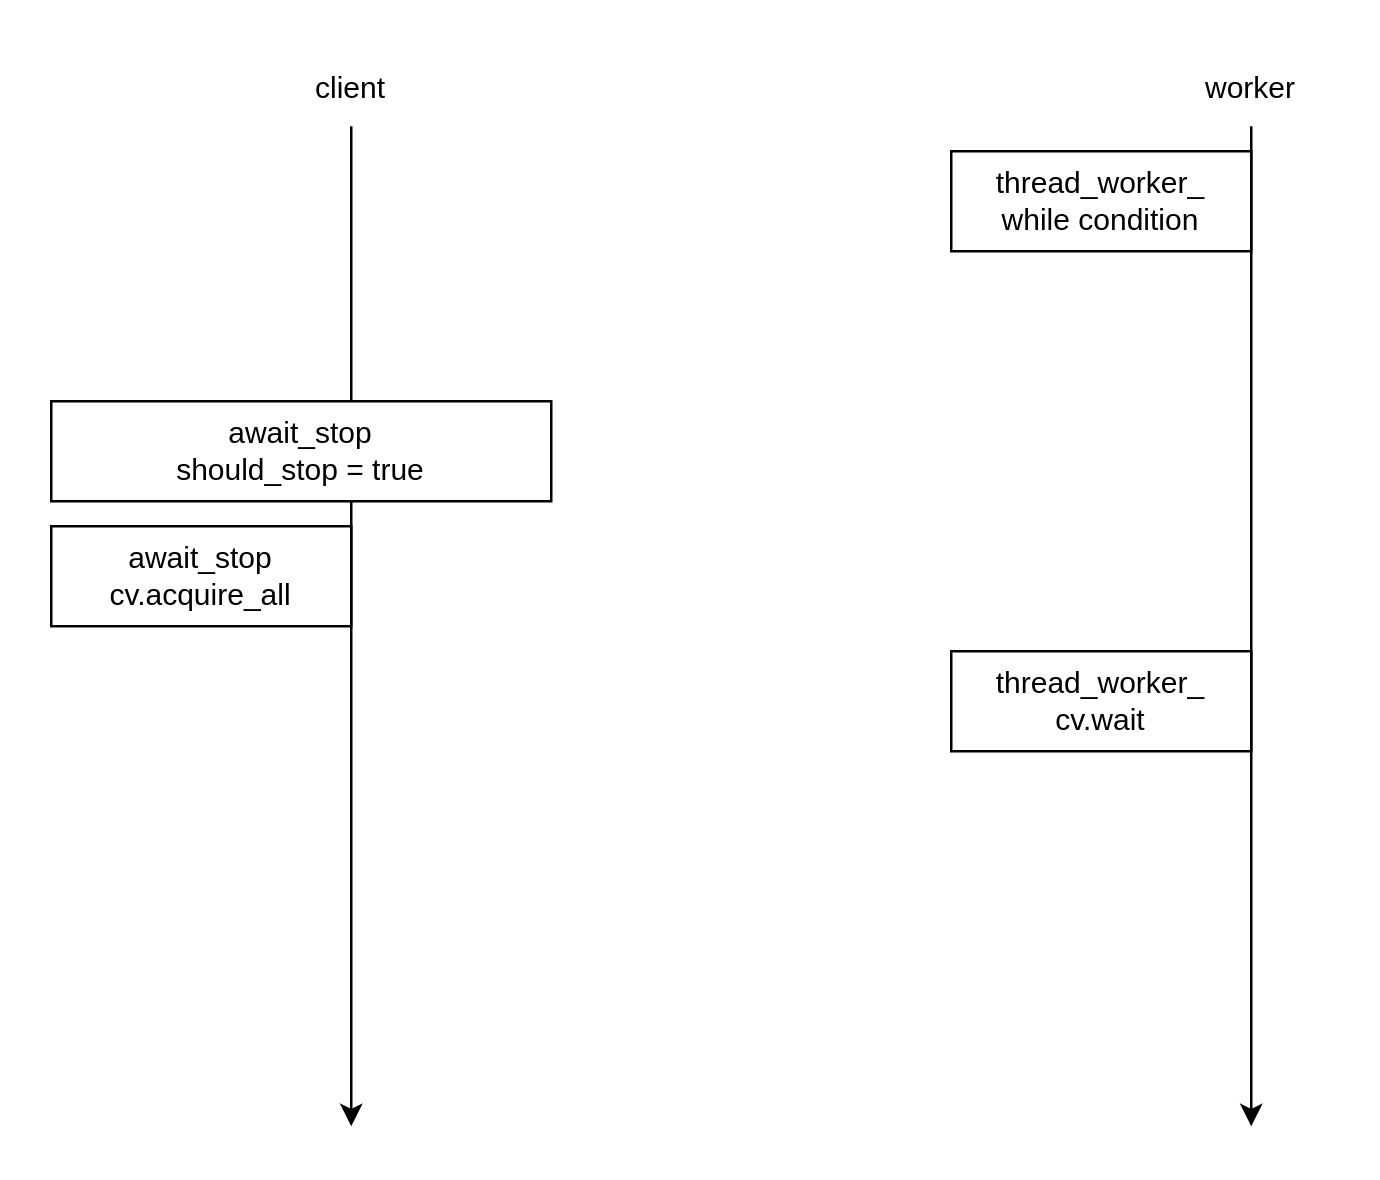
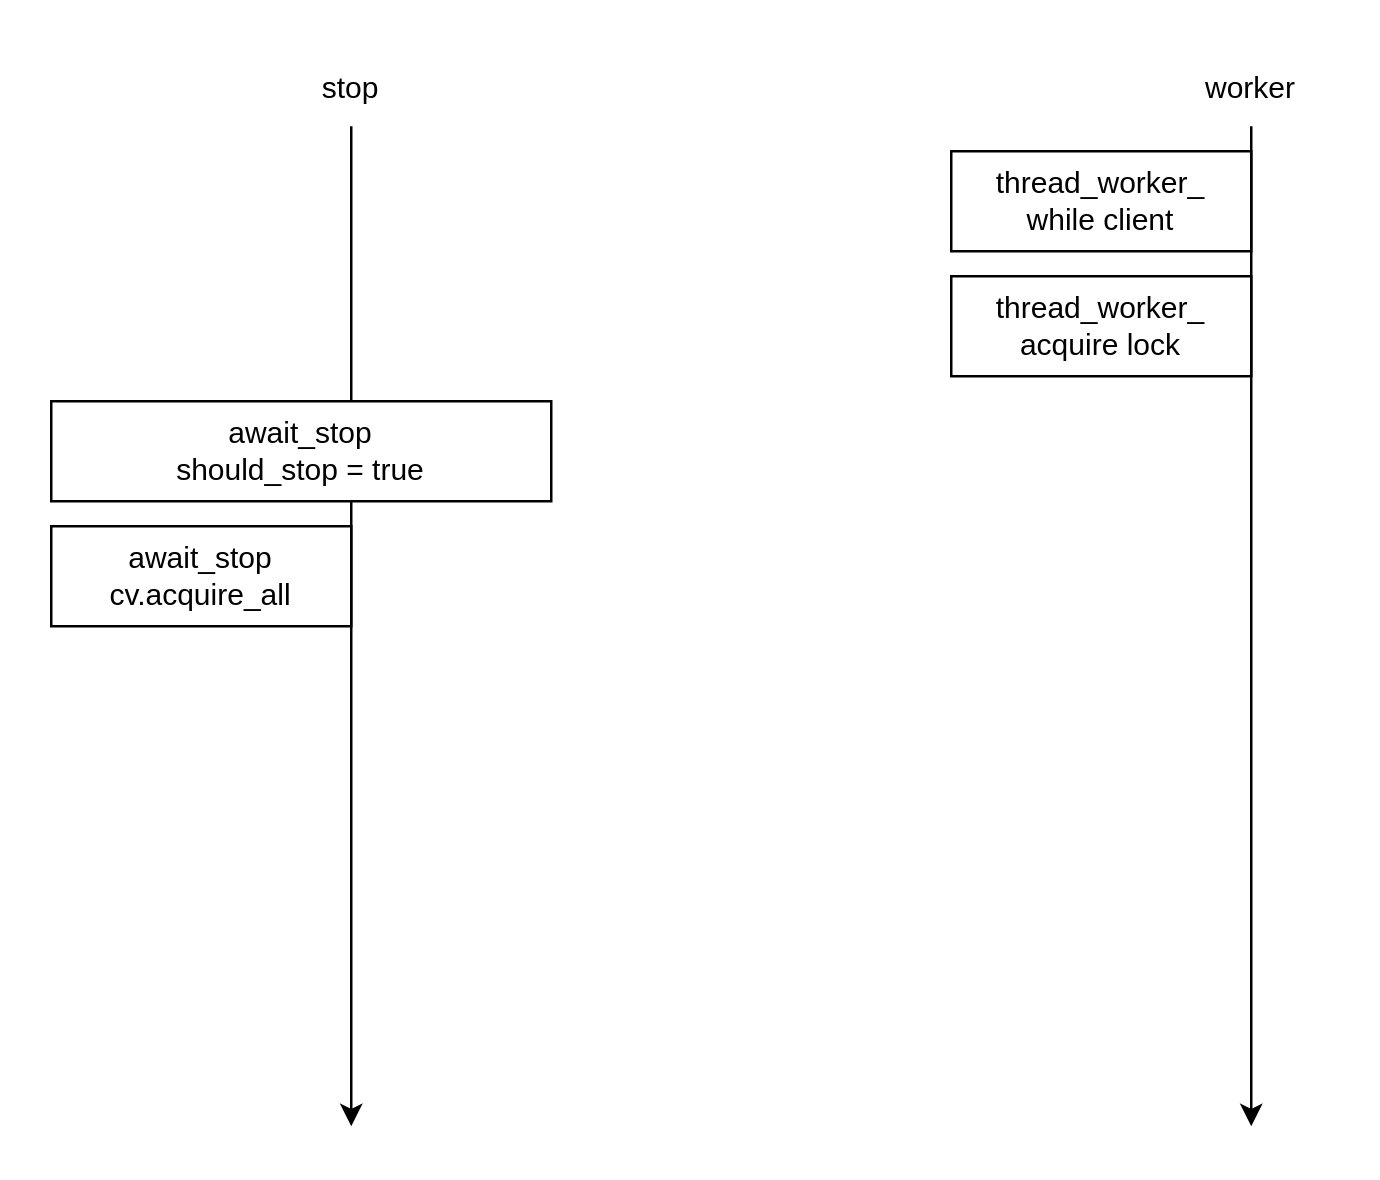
(351, 89) -> (351, 89)
(1101, 201) -> (1101, 201)
none -> (1101, 326)
(1101, 701) -> none
